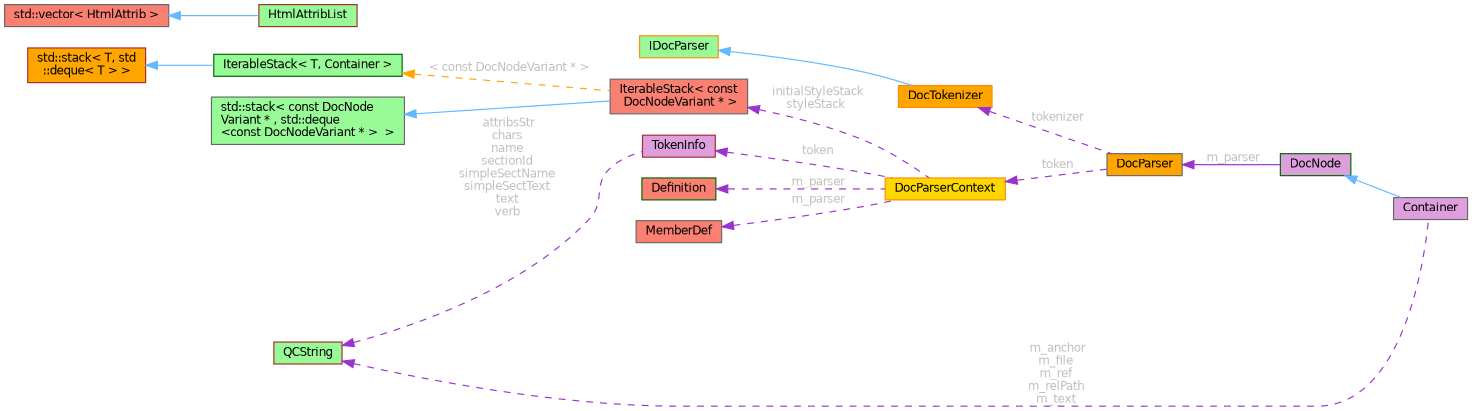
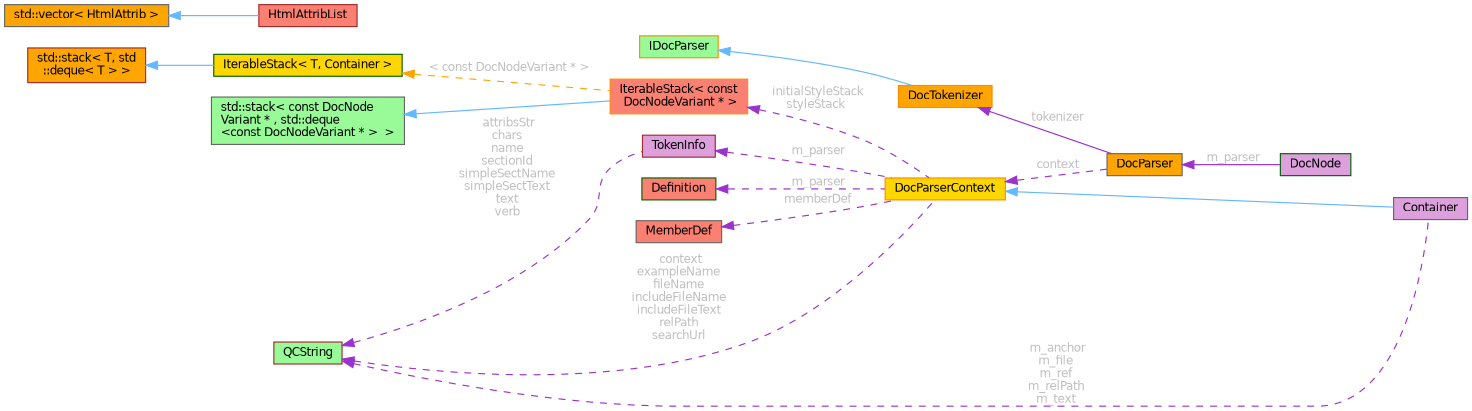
(87, 16) -> (87, 16)
(308, 16) -> (308, 16)
(308, 65) -> (308, 65)
(679, 96) -> (679, 96)
(1051, 133) -> (1051, 133)
(816, 151) -> (816, 151)
(1056, 165) -> (1056, 165)
(1379, 189) -> (1205, 199)
(816, 200) -> (816, 200)
none -> (670, 362)
